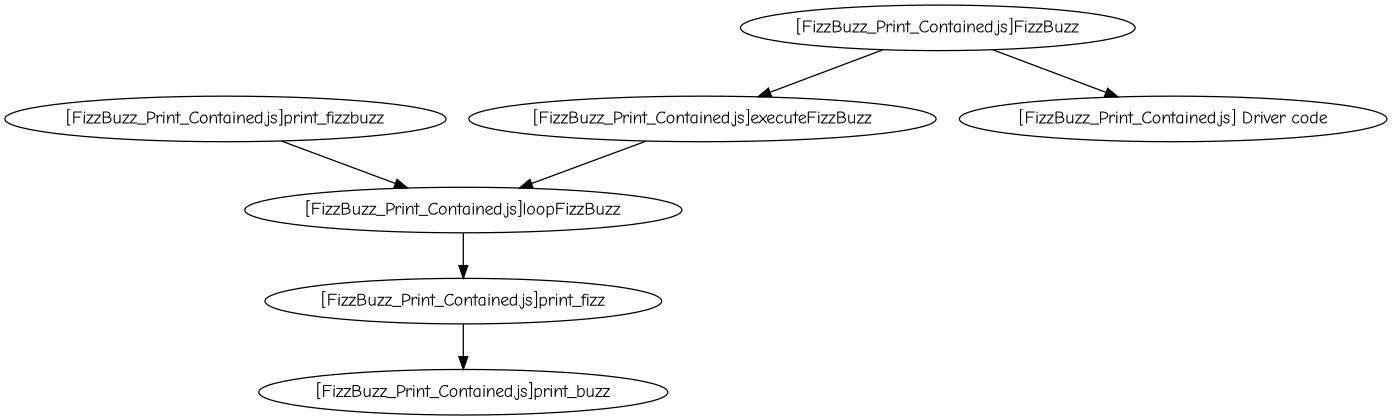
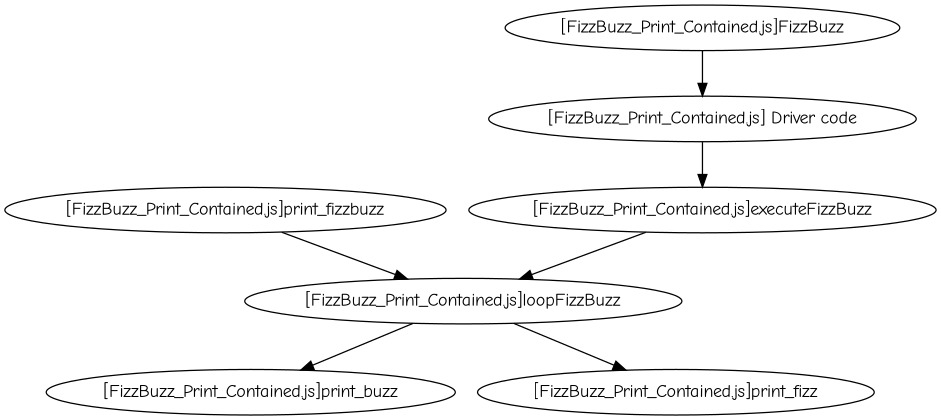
(827, 71) -> (702, 158)
(463, 340) -> (363, 344)
